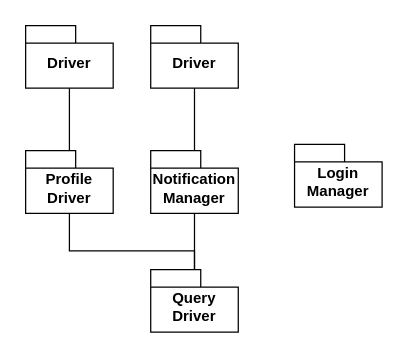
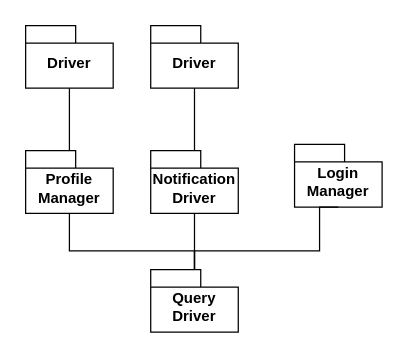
(69, 188) -> (69, 188)
(194, 188) -> (194, 188)
none -> (280, 251)
